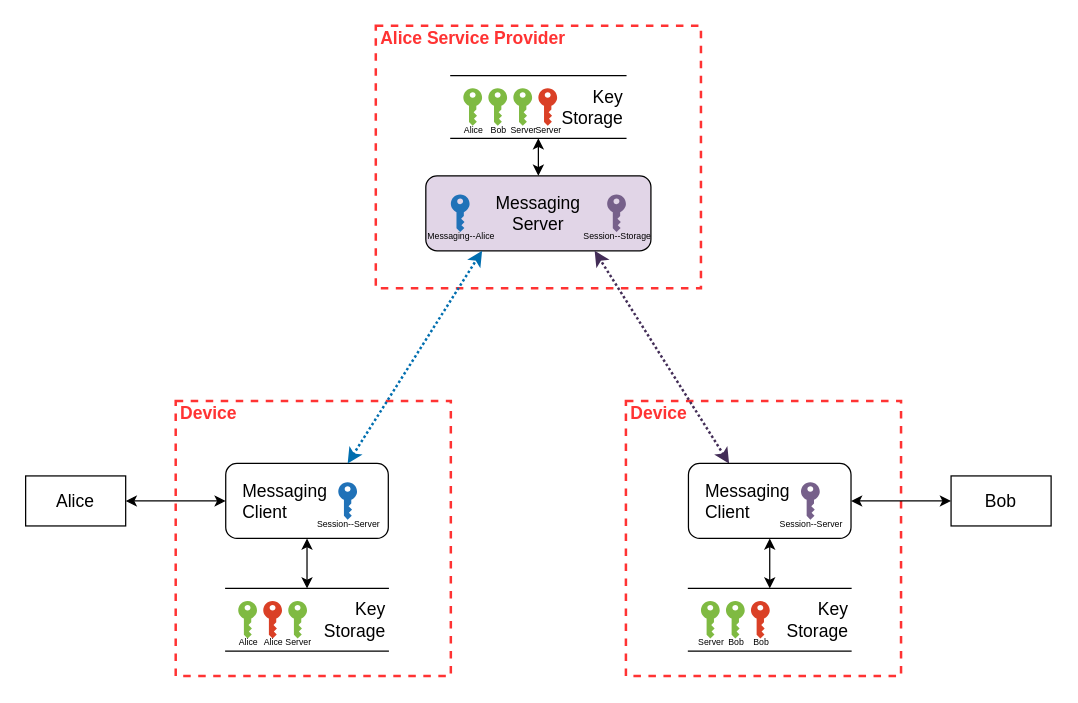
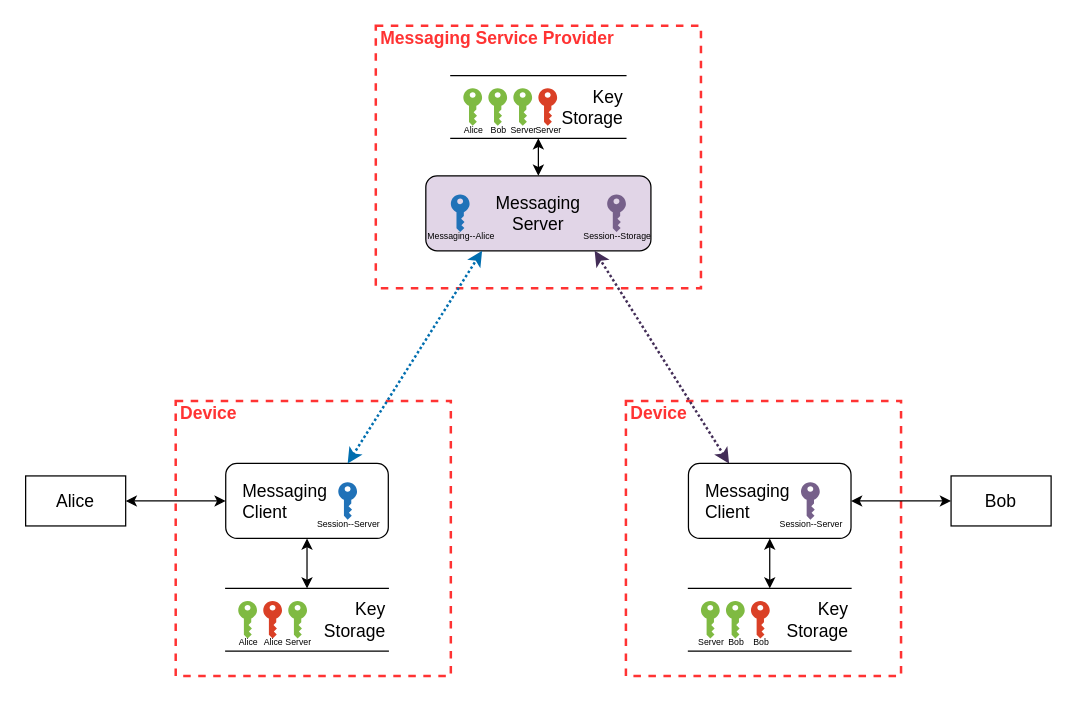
(461, 37) -> (480, 37)
